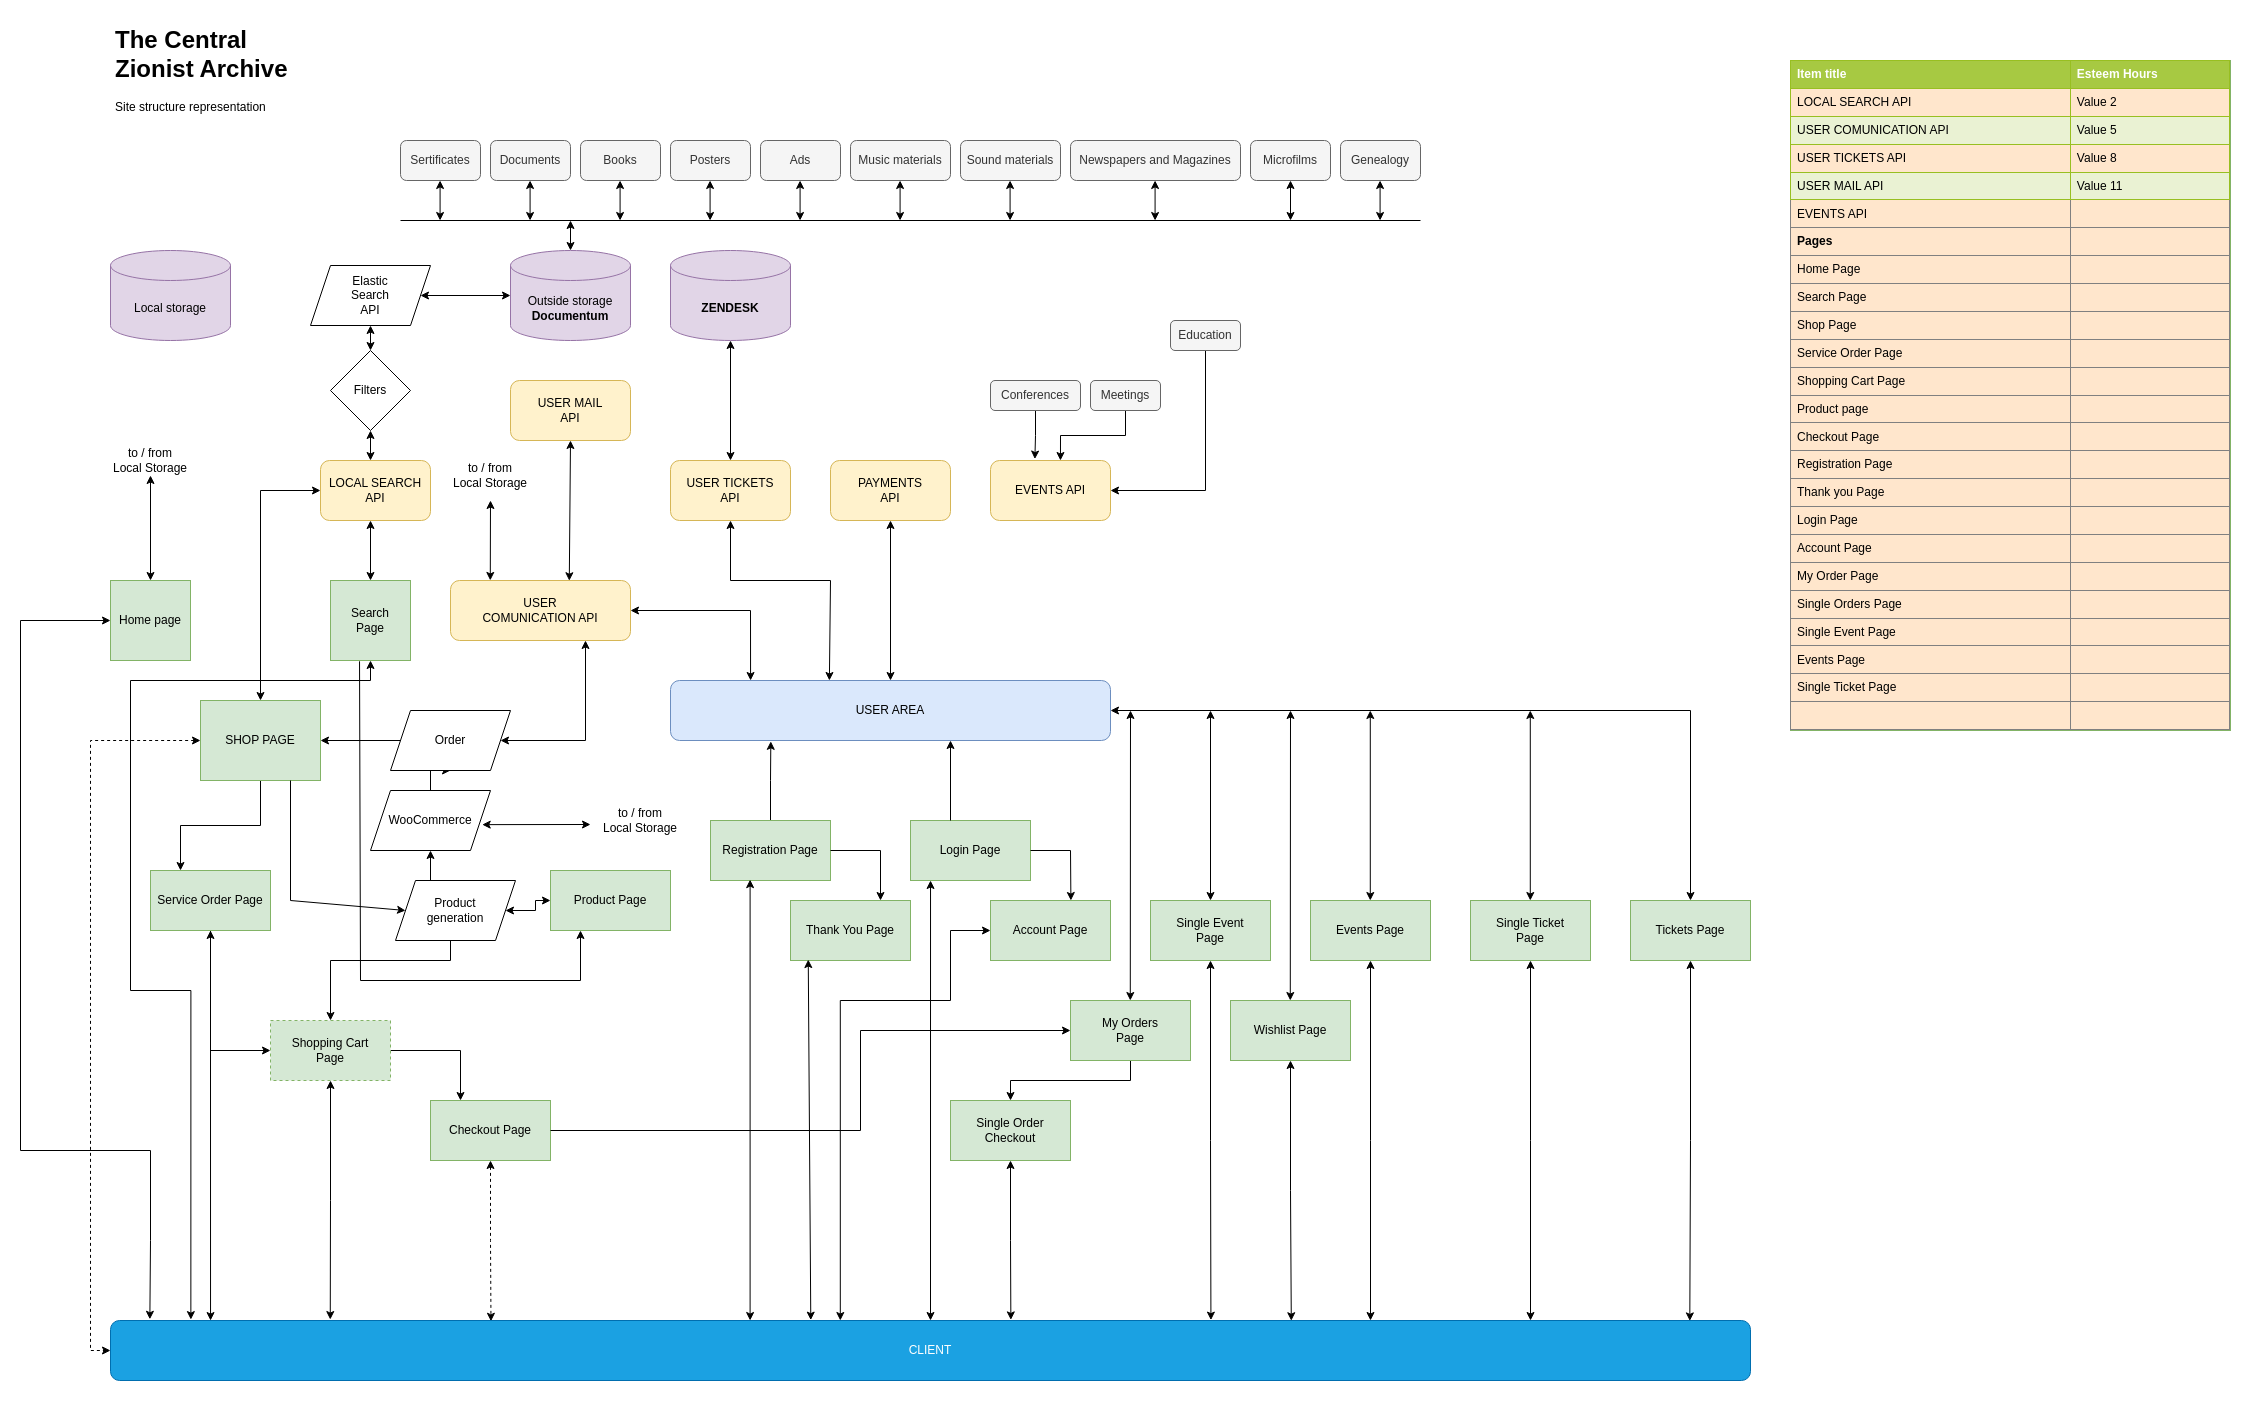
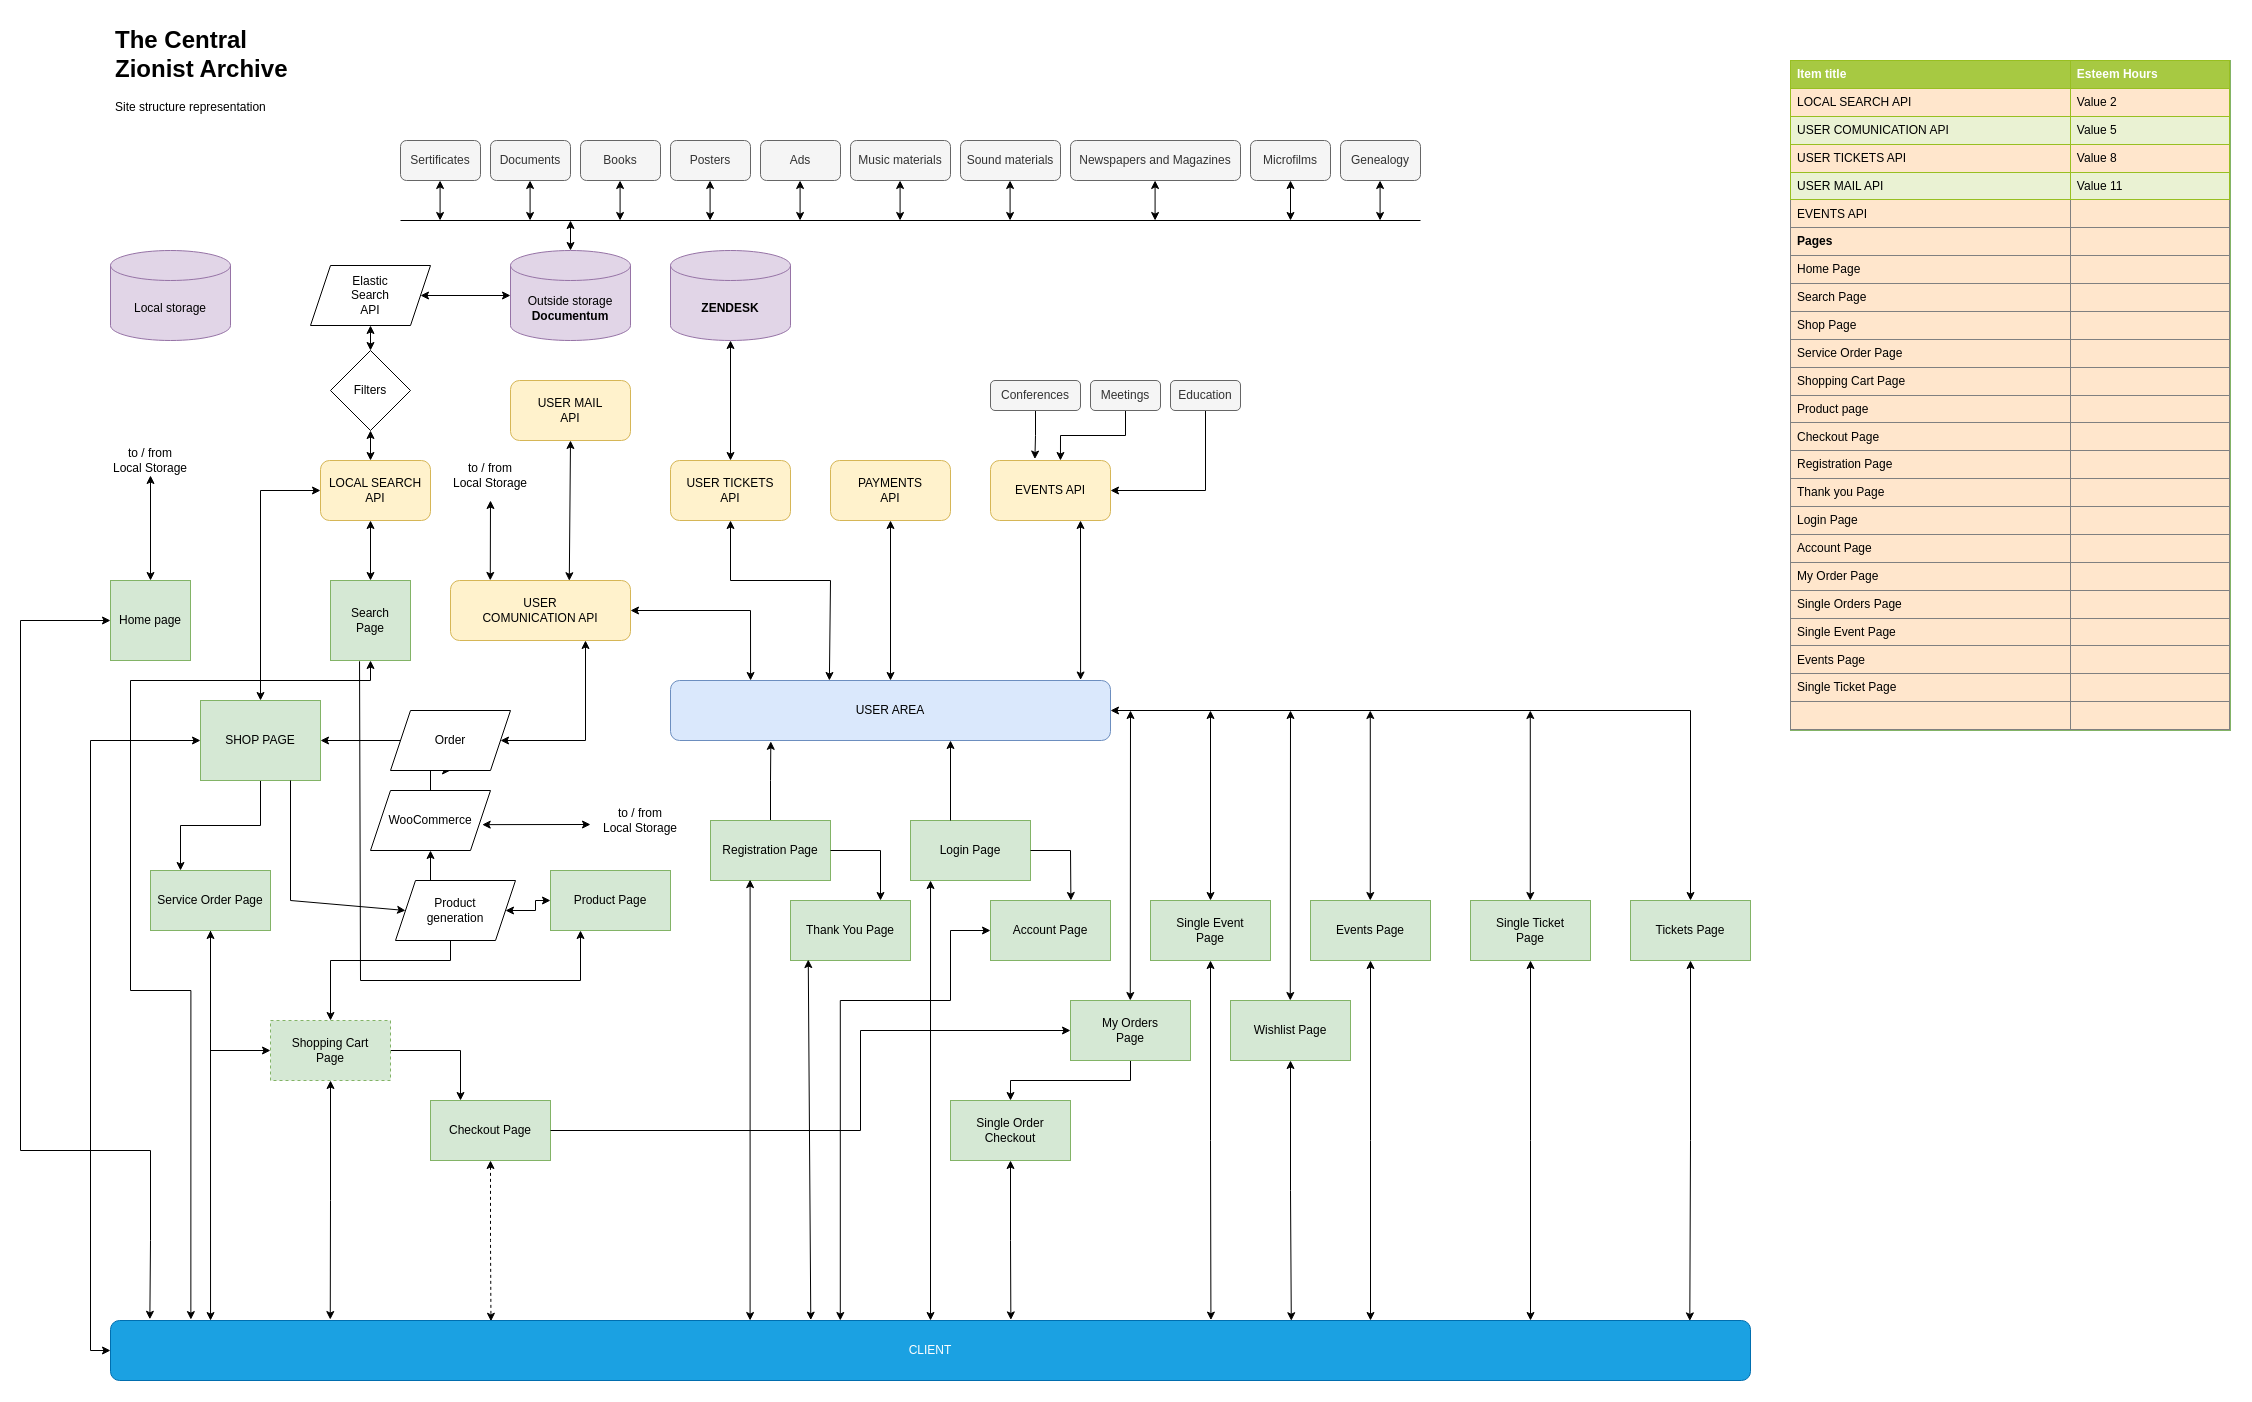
(1206, 336) -> (1206, 396)
none -> (1081, 600)
(91, 1002) -> (91, 1002)
